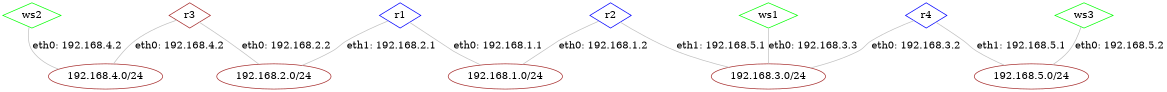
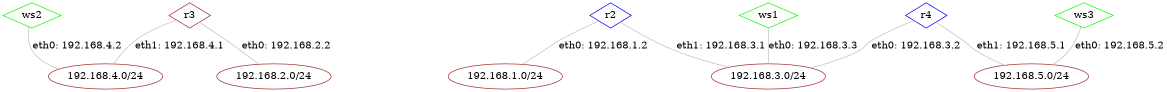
(400, 15) -> none
(180, 46) -> (180, 46)
(721, 46) -> (721, 46)
